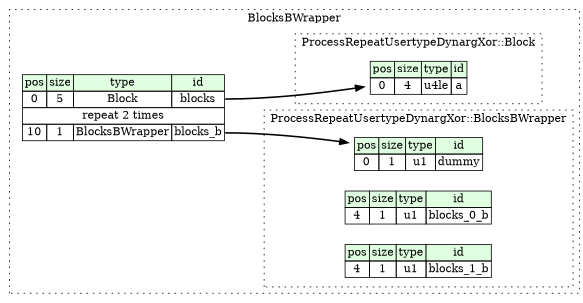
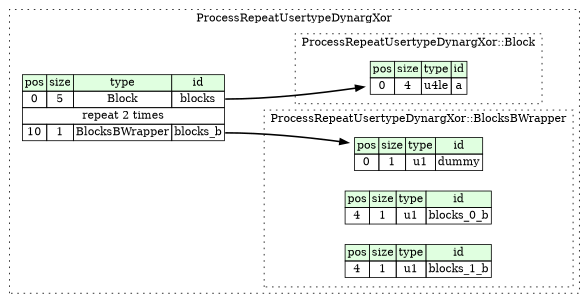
(294, 18) -> (294, 18)
